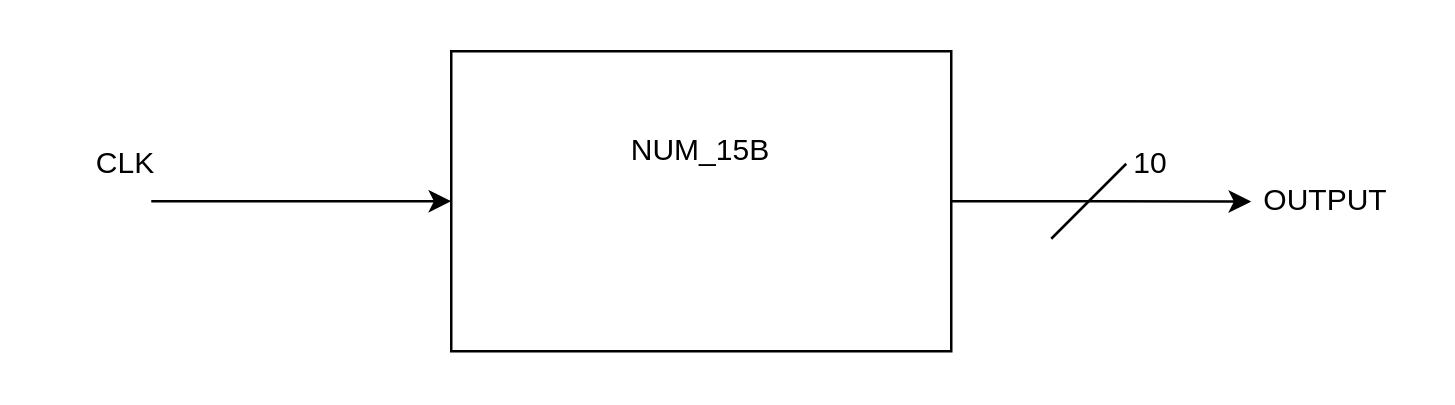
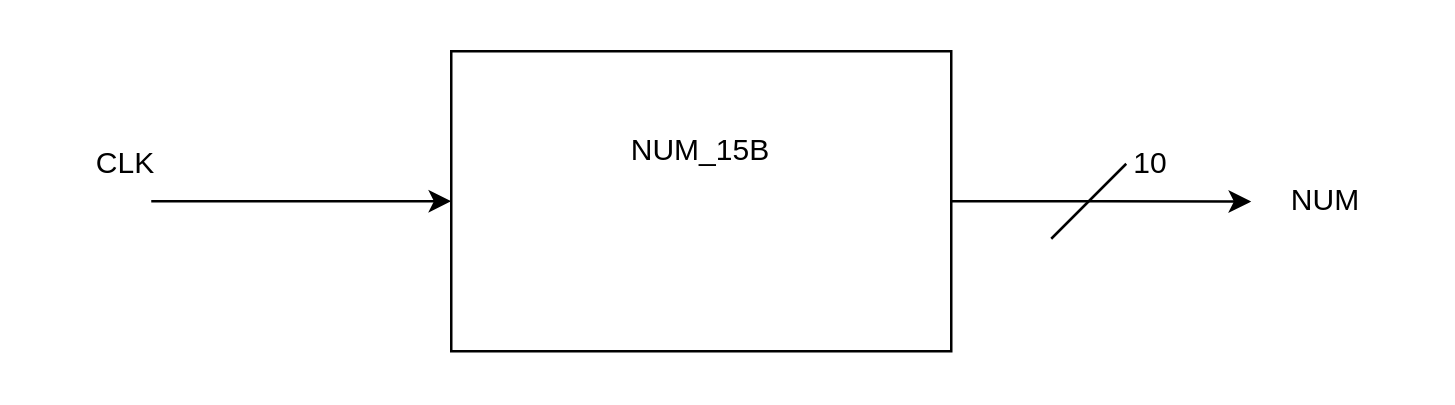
(1326, 201) -> (1326, 201)
